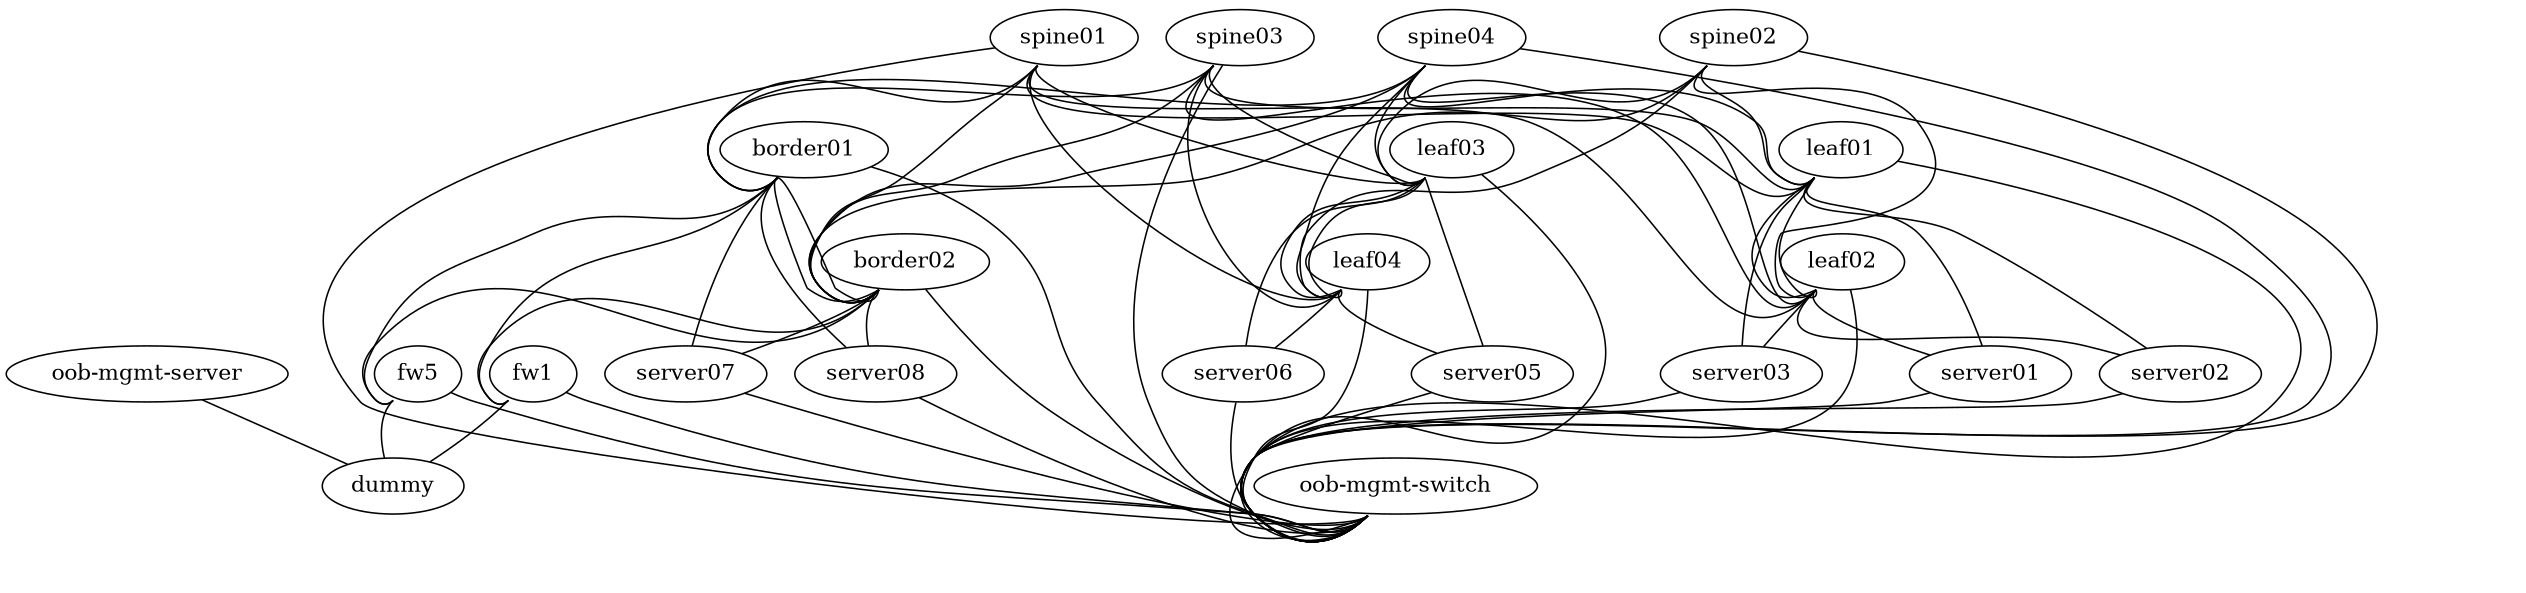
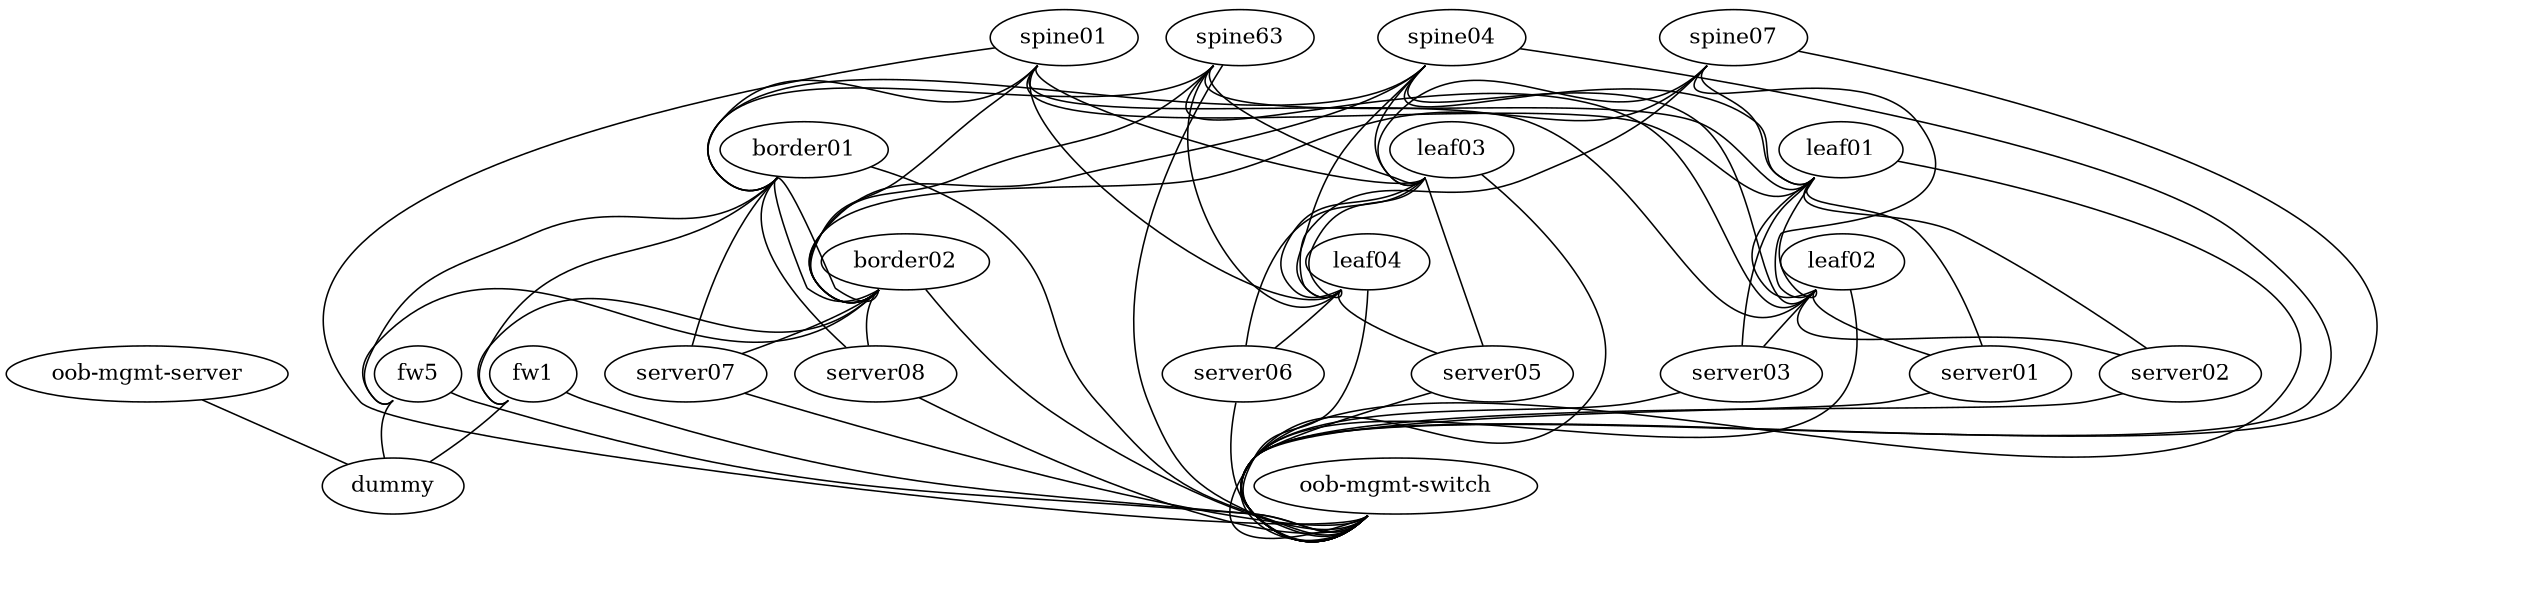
(1240, 38) -> (1240, 38)
(1734, 38) -> (1734, 38)
